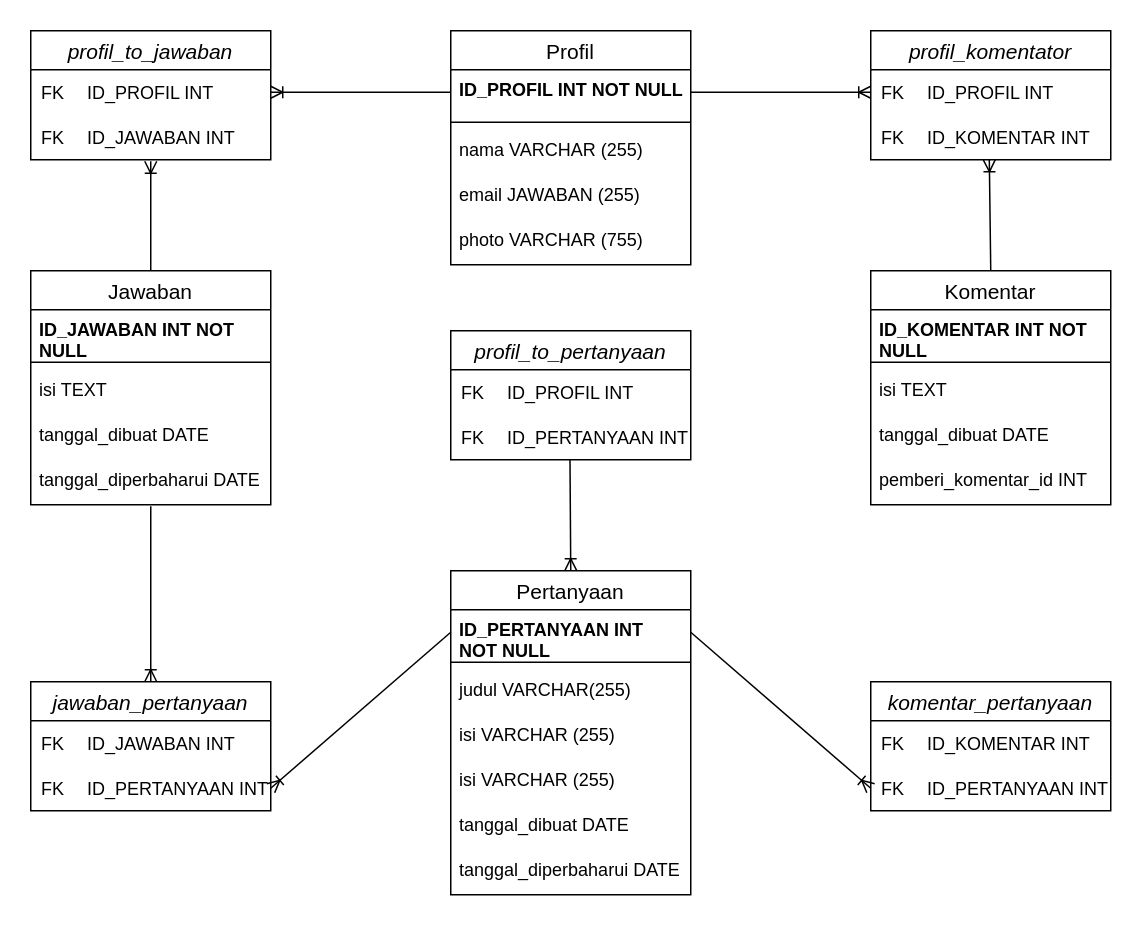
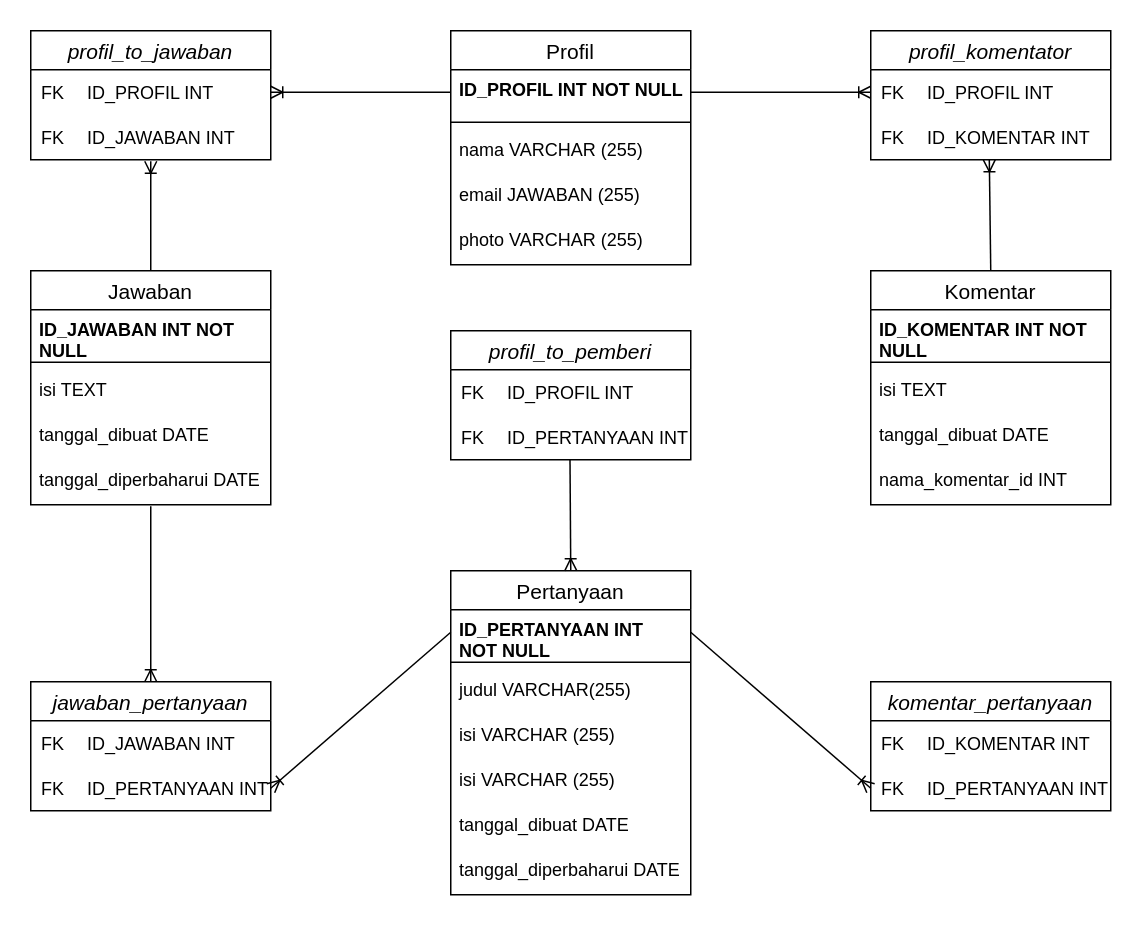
(550, 240) -> (550, 240)
(570, 352) -> (570, 352)
(988, 480) -> (975, 480)
